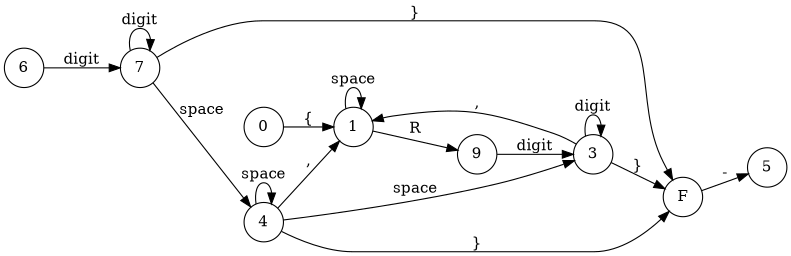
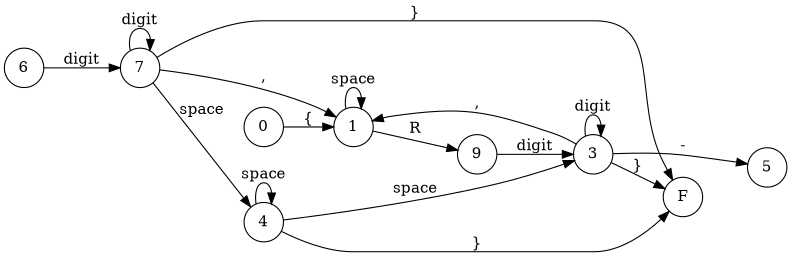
(305, 179) -> (245, 85)
(720, 184) -> (675, 154)
